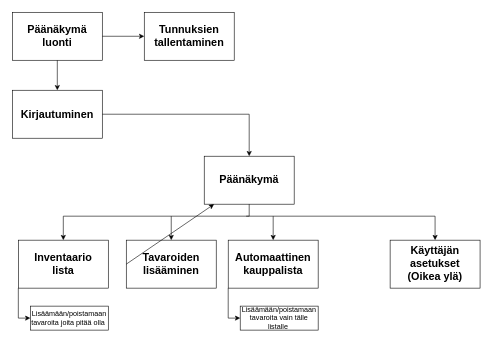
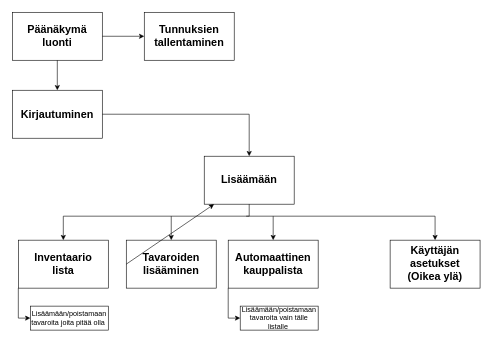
(249, 180) -> (249, 180)
